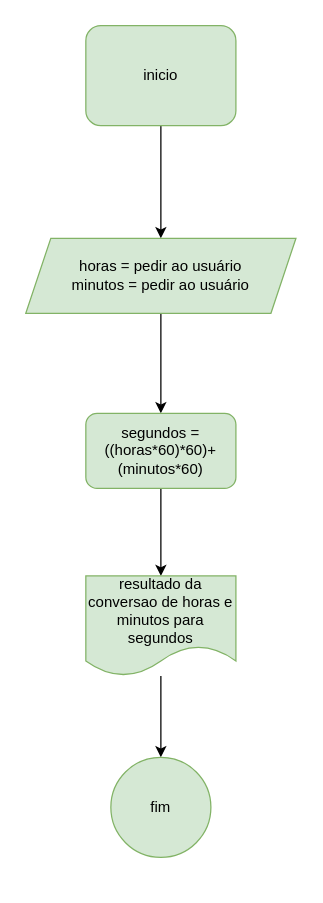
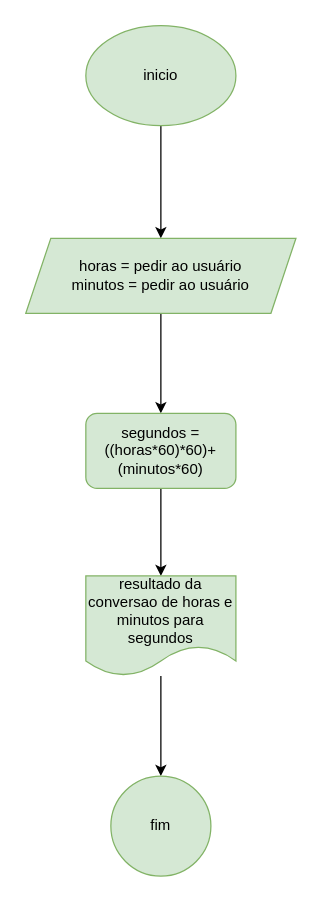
(161, 76) -> (161, 76)
(161, 807) -> (161, 826)
